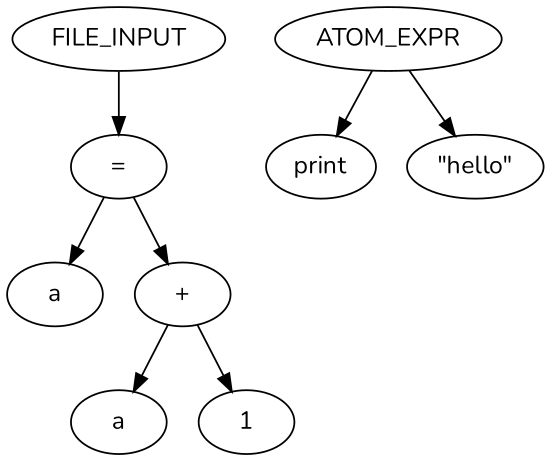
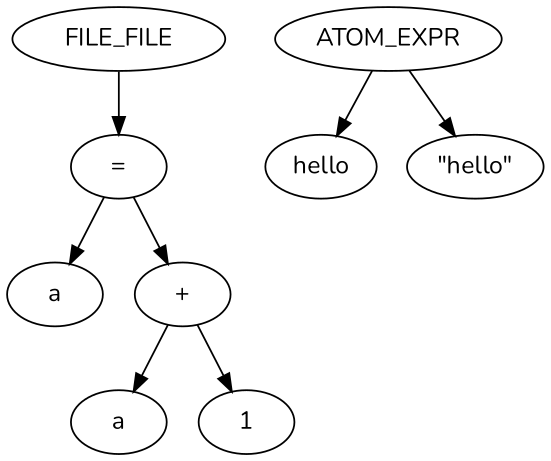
(119, 39) -> (119, 39)
(321, 167) -> (321, 167)
